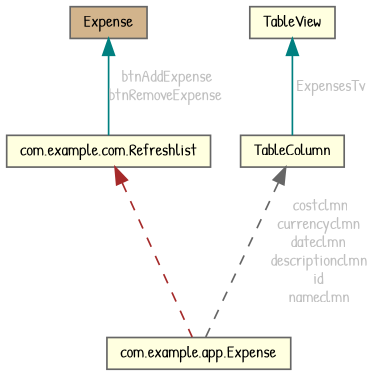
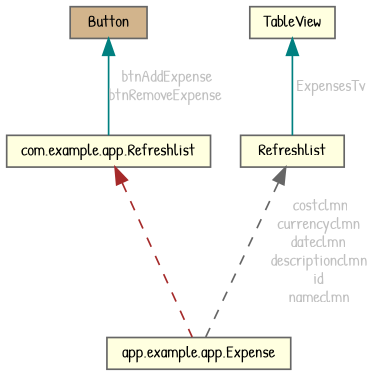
(109, 23) -> (109, 23)
(109, 151) -> (109, 151)
(292, 151) -> (292, 151)
(199, 353) -> (199, 353)
